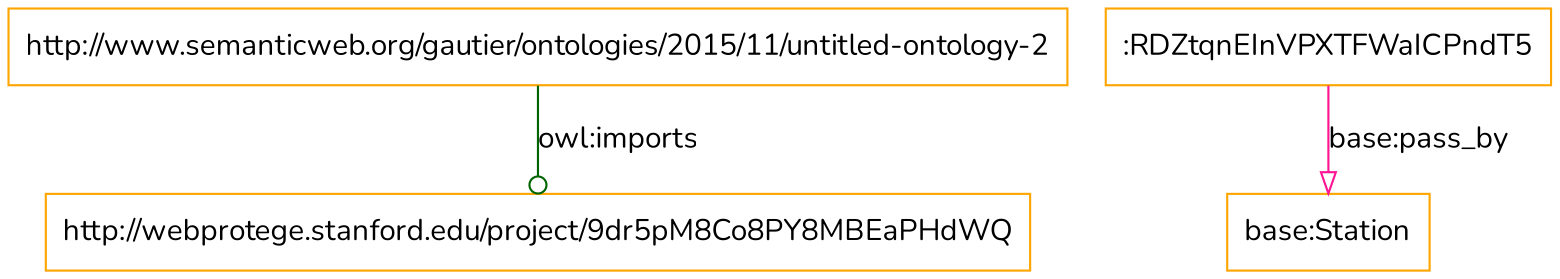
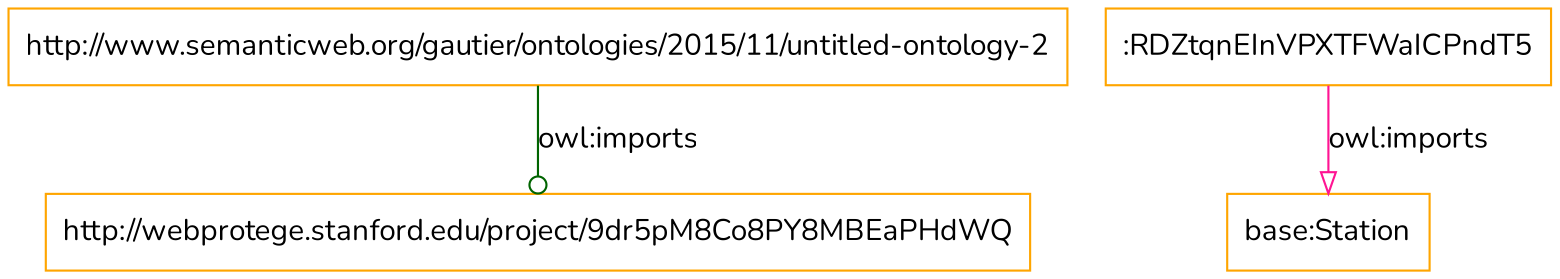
(1419, 140) -> (1409, 140)
